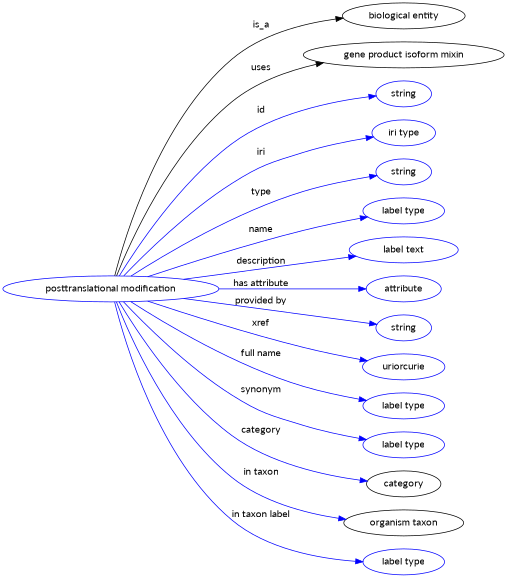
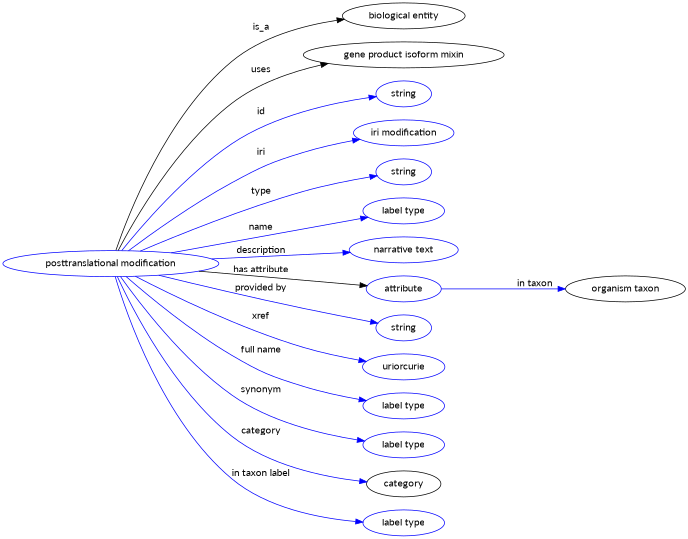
(404, 133) -> (404, 133)
(404, 250) -> (404, 250)
(289, 289) -> (279, 278)
(198, 443) -> (500, 289)
